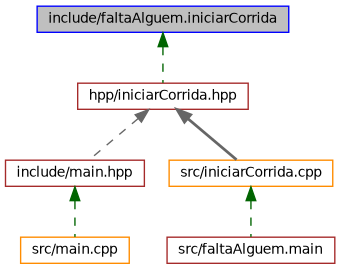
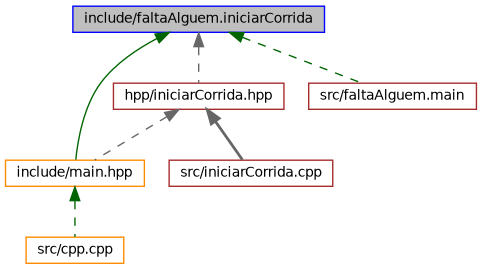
(163, 65) -> (199, 65)
none -> (98, 87)
(75, 173) -> (75, 173)
(251, 173) -> (251, 173)
(251, 219) -> (302, 60)
(75, 250) -> (75, 250)
